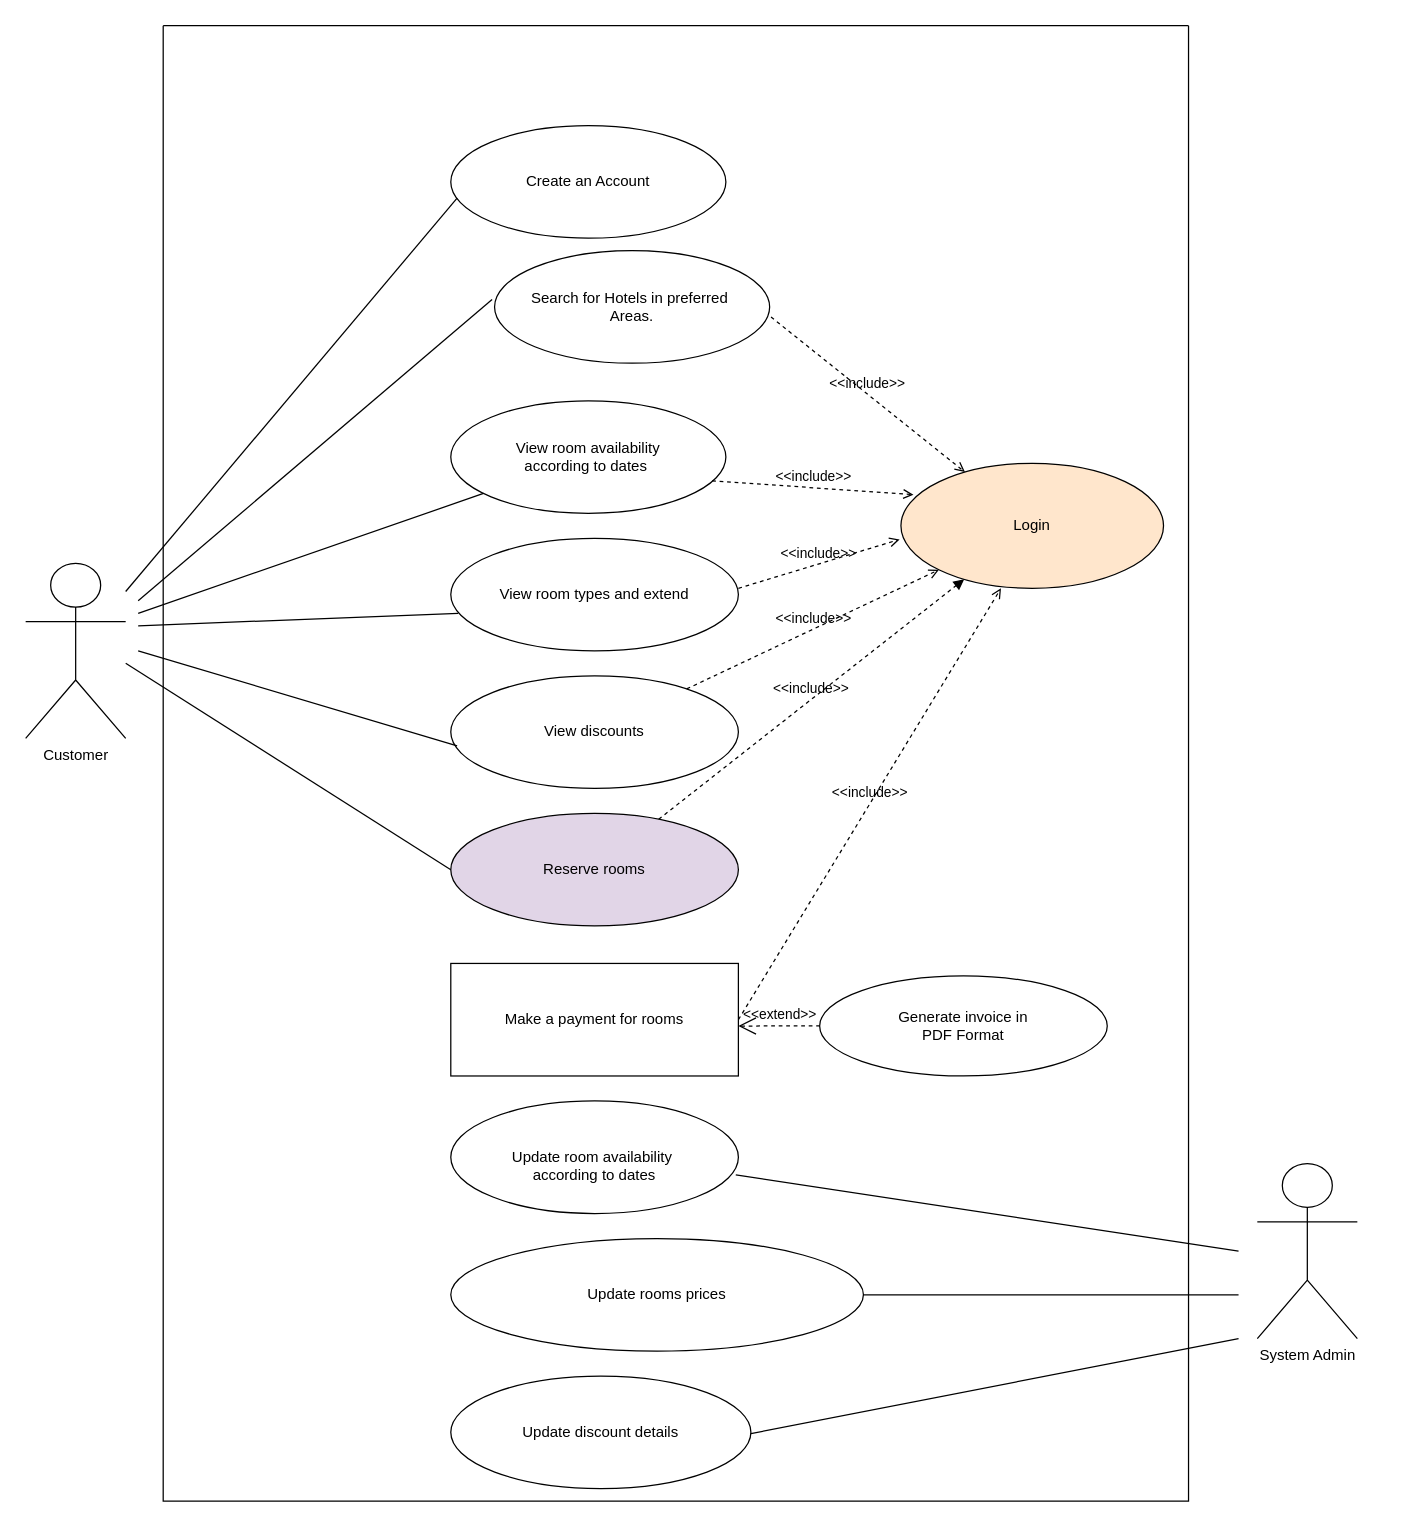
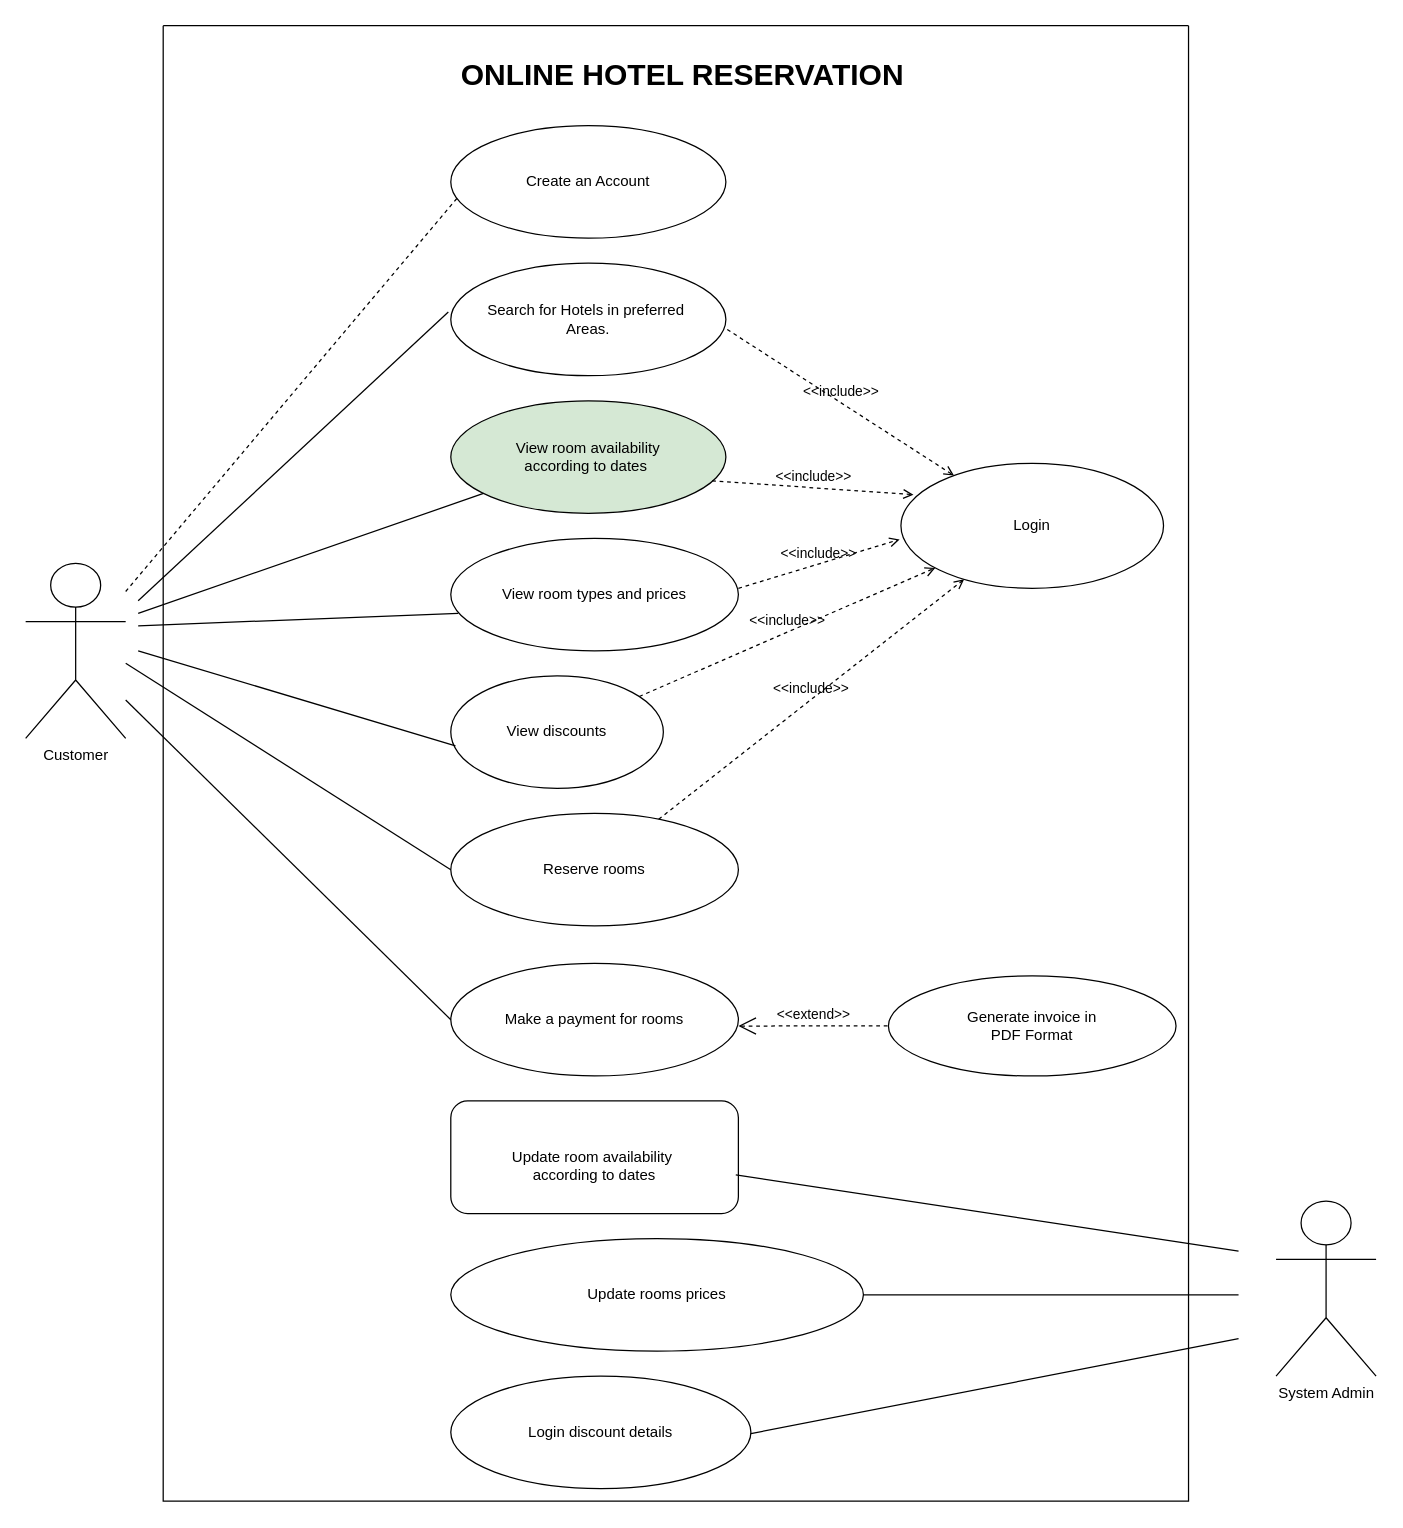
none -> (682, 76)
(632, 307) -> (588, 319)
(291, 395) -> (291, 395)
(588, 457) -> (588, 457)
(1032, 526) -> (1032, 526)
(954, 587) -> (958, 584)
(594, 594) -> (594, 594)
(594, 732) -> (557, 732)
(869, 805) -> none
none -> (288, 859)
(594, 869) -> (594, 869)
(594, 1019) -> (594, 1019)
(963, 1026) -> (1032, 1026)
(594, 1157) -> (594, 1157)
(1307, 1251) -> (1326, 1288)
(601, 1432) -> (601, 1432)
